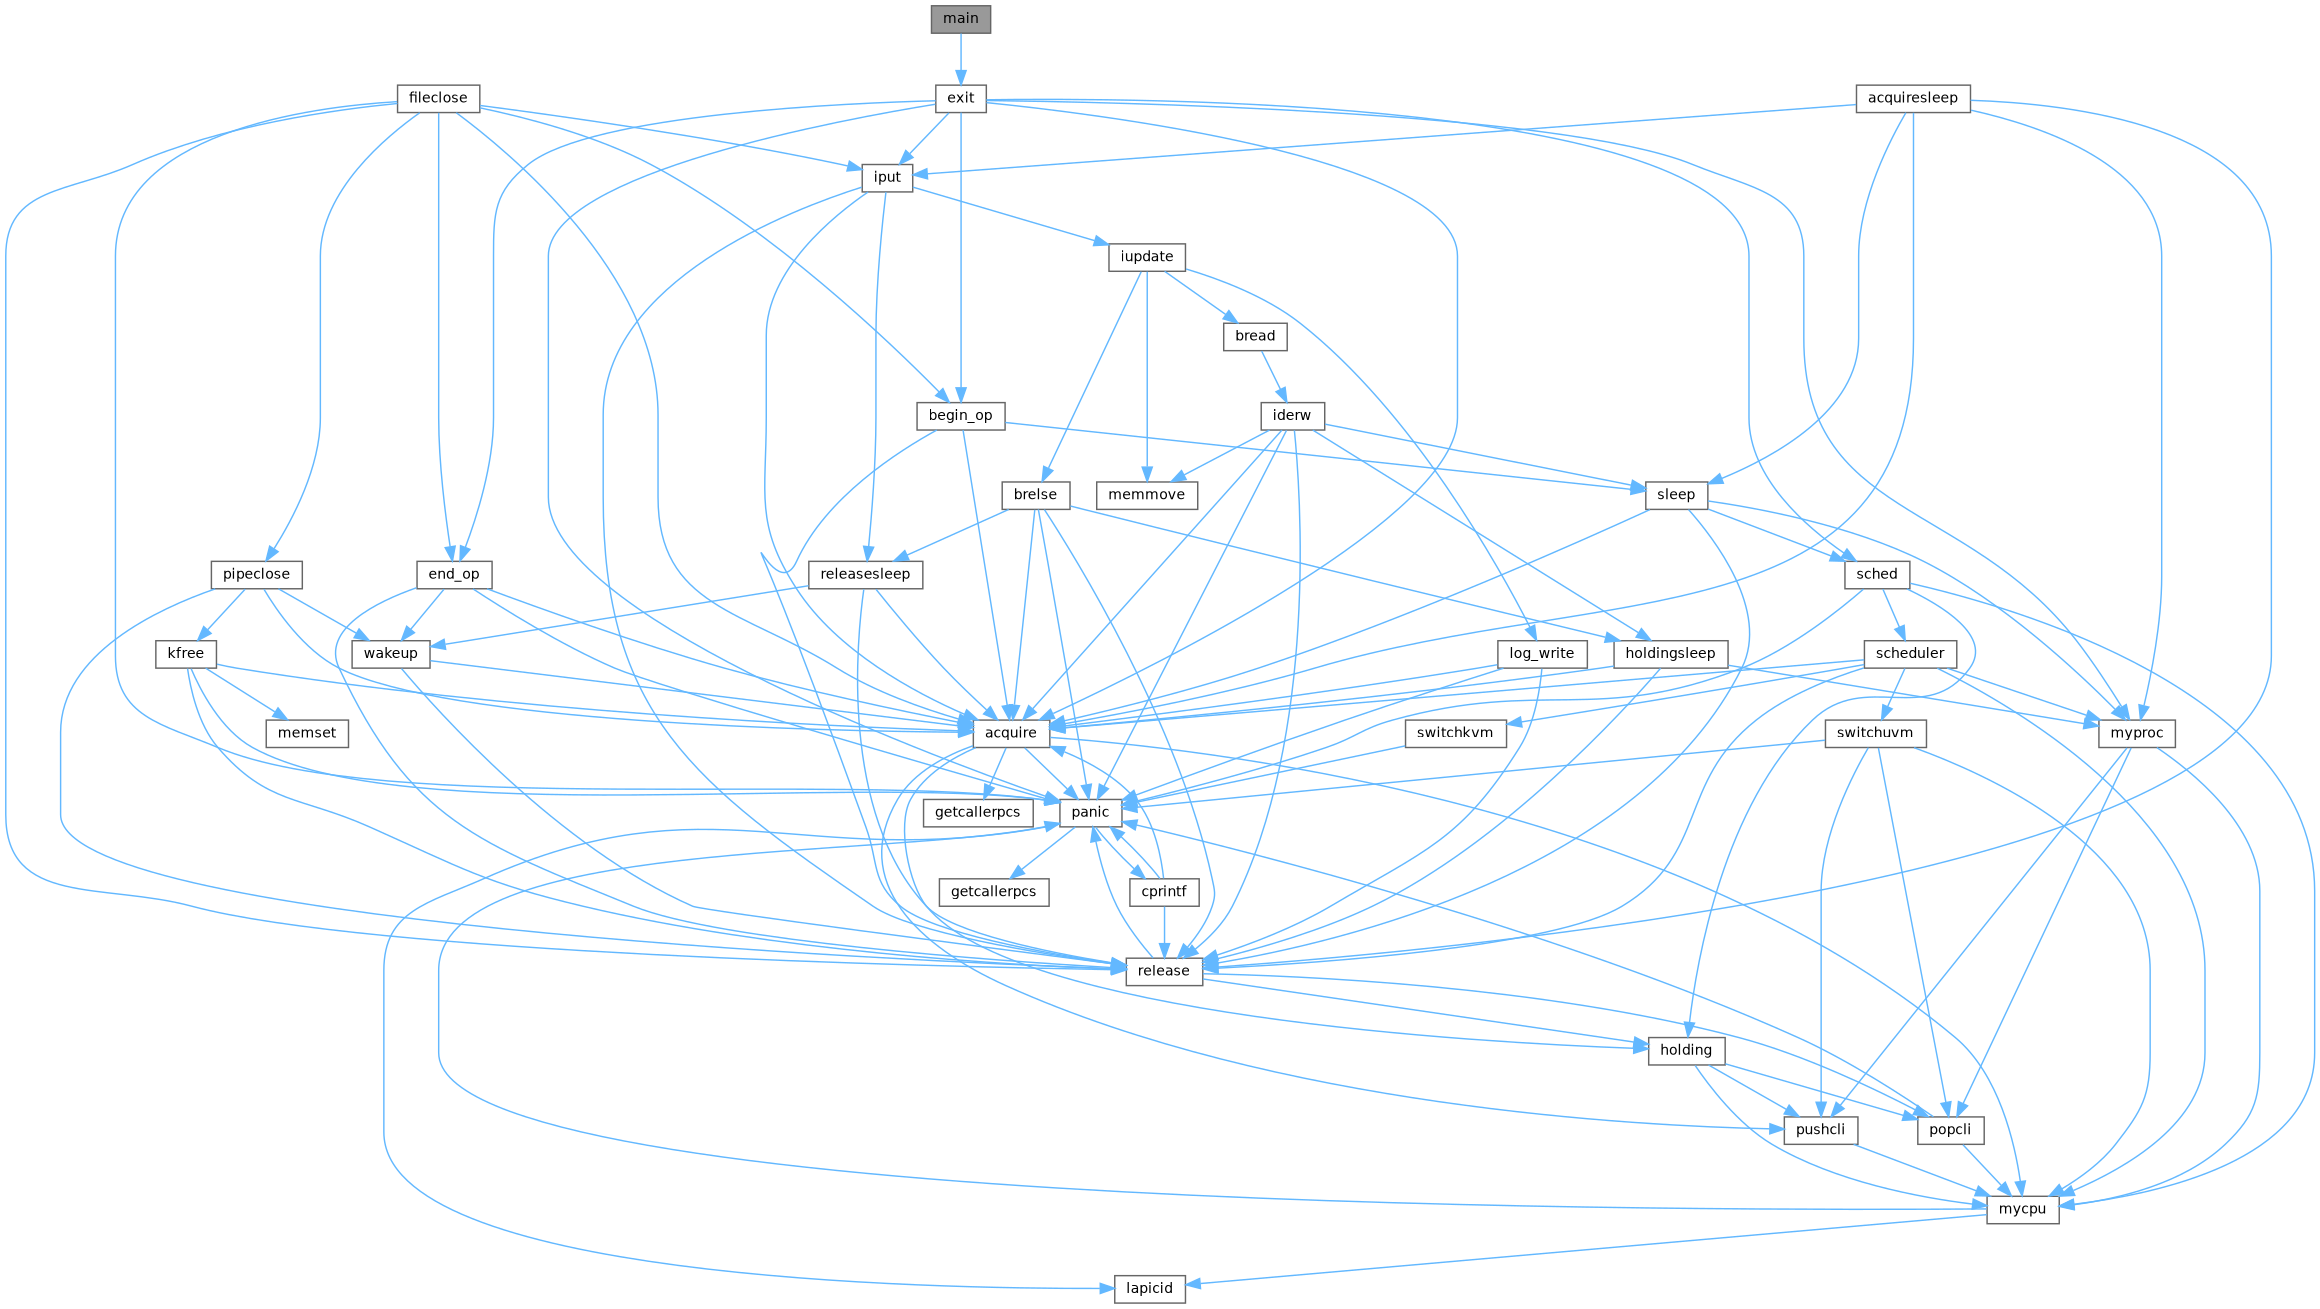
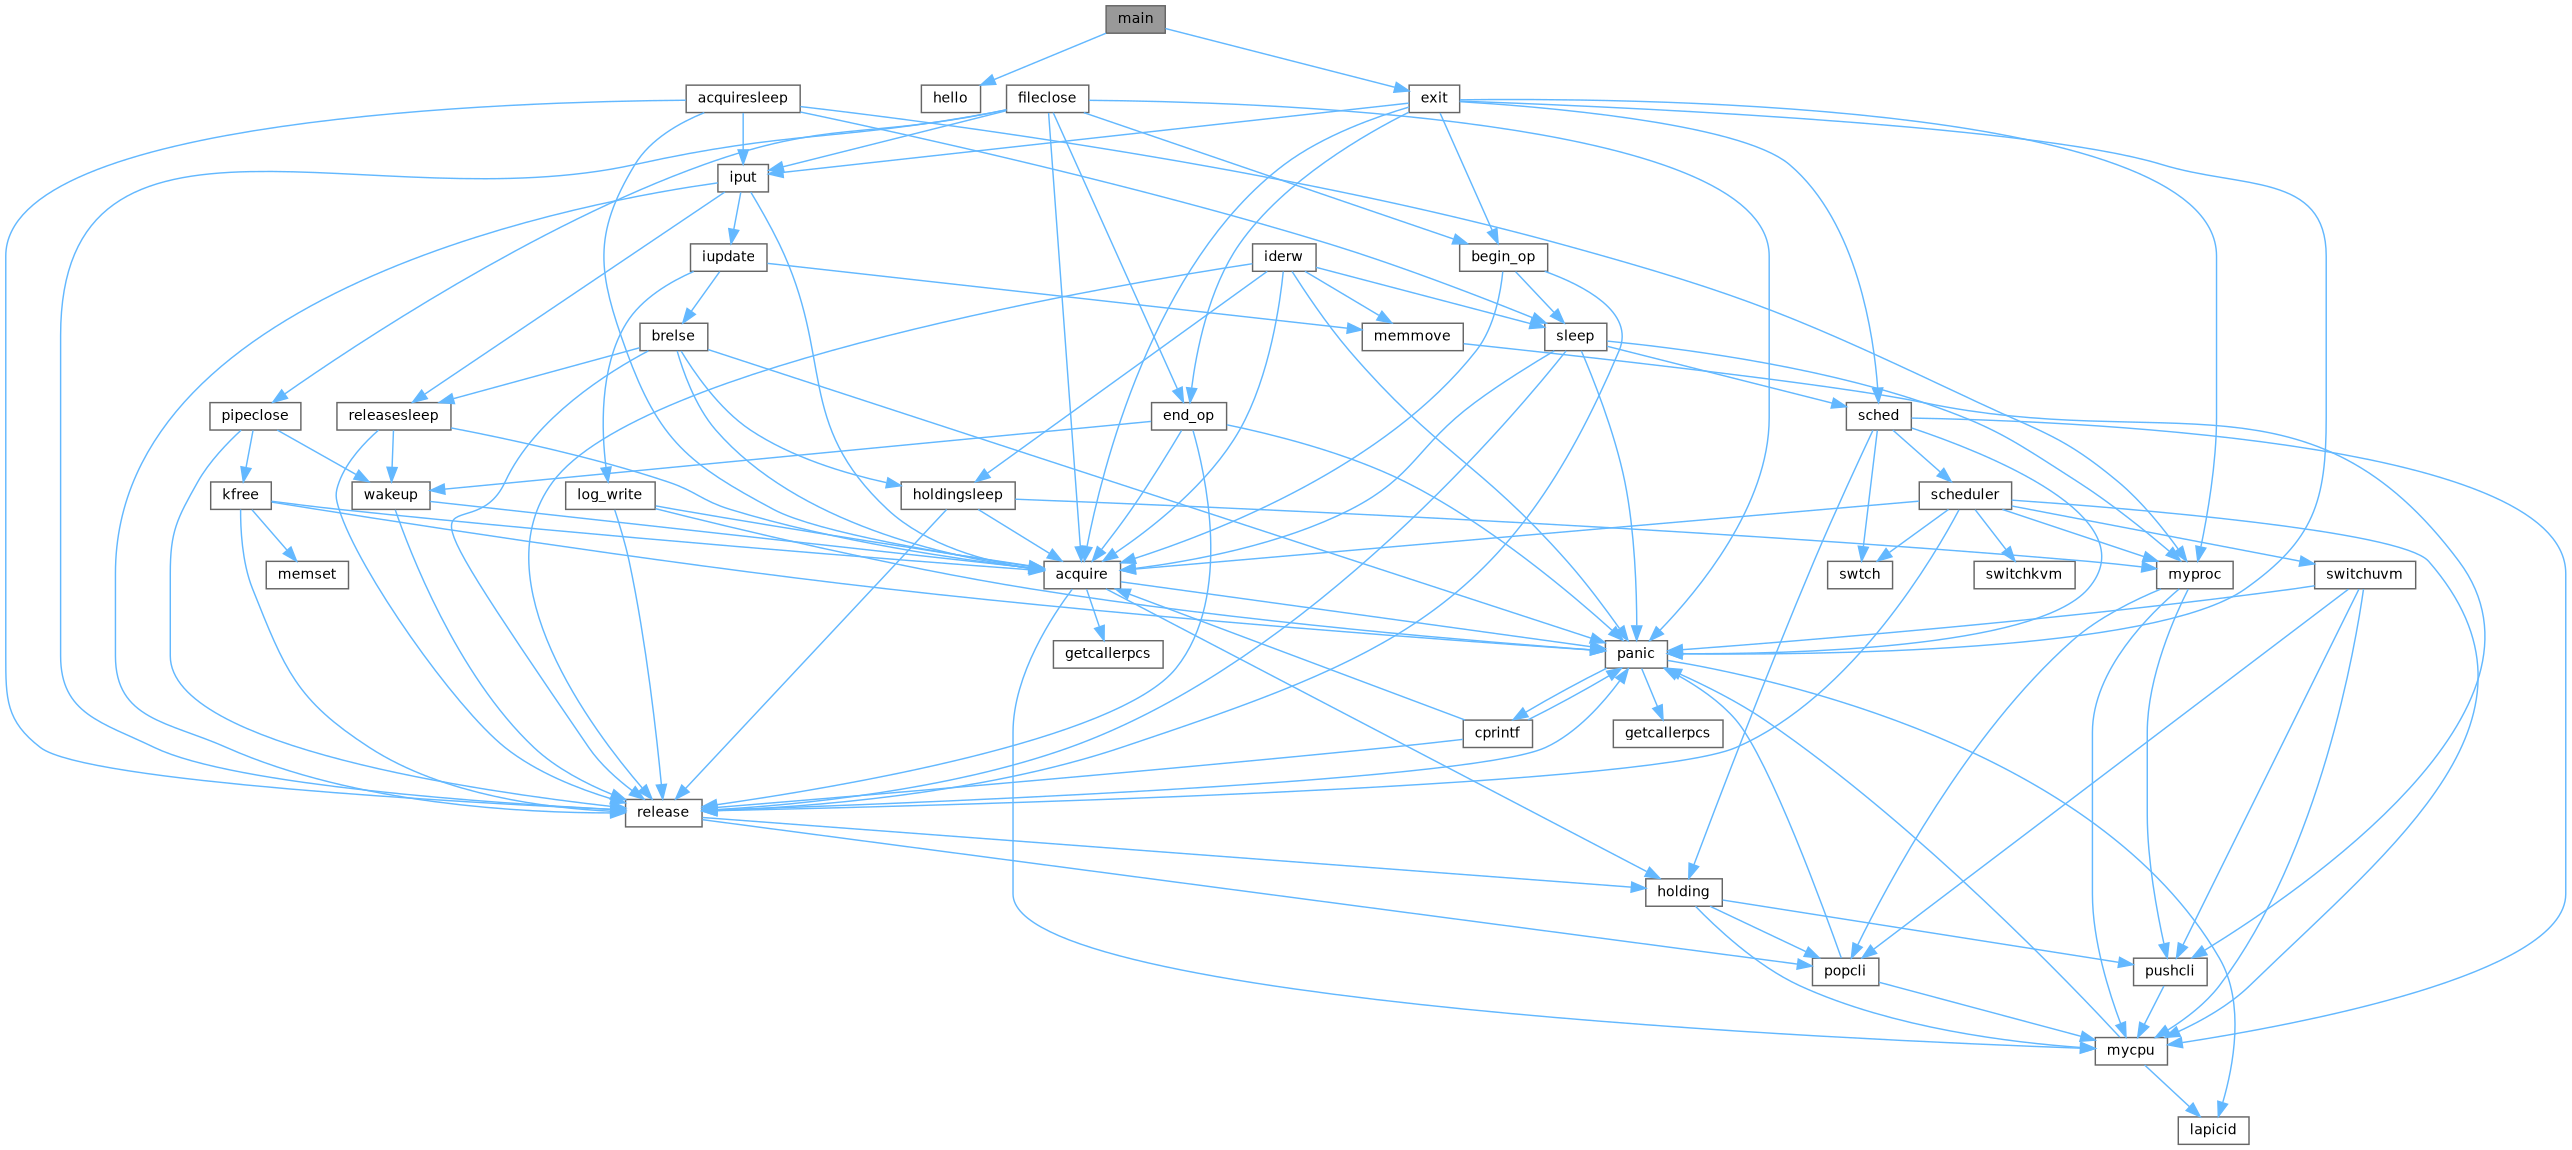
none -> (951, 99)
(1255, 337) -> none
none -> (1860, 575)
(591, 716) -> none
(1325, 763) -> (1625, 485)
(1214, 1057) -> (2239, 429)
